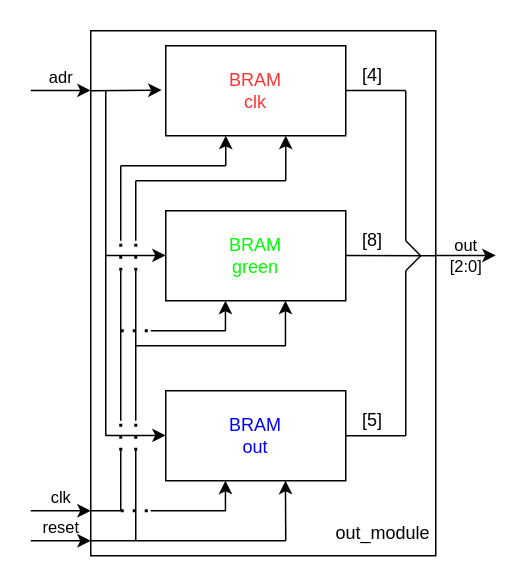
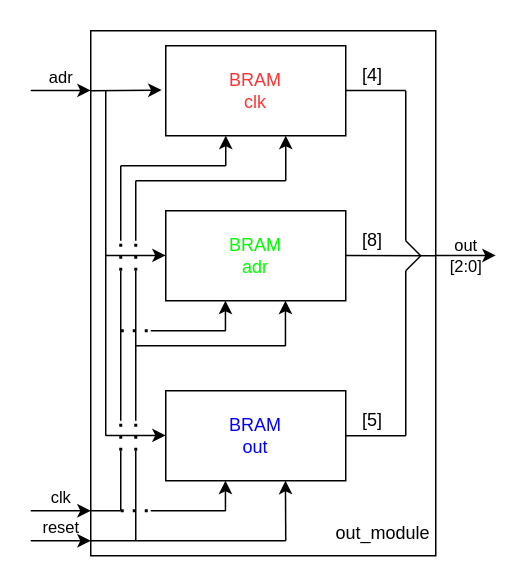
(256, 256) -> (256, 256)
